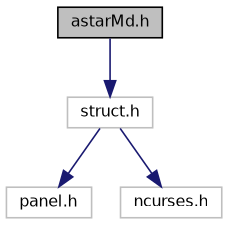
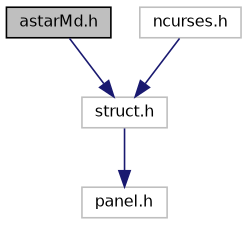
(136, 151) -> (162, 61)
